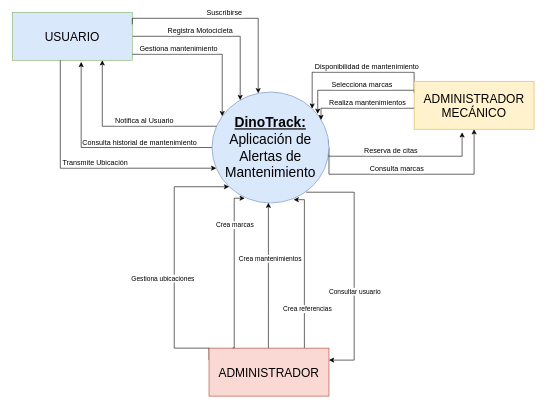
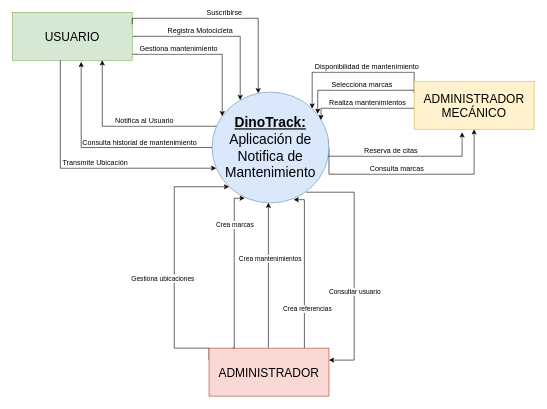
(72, 36) -> (72, 36)
(271, 148) -> (271, 148)
